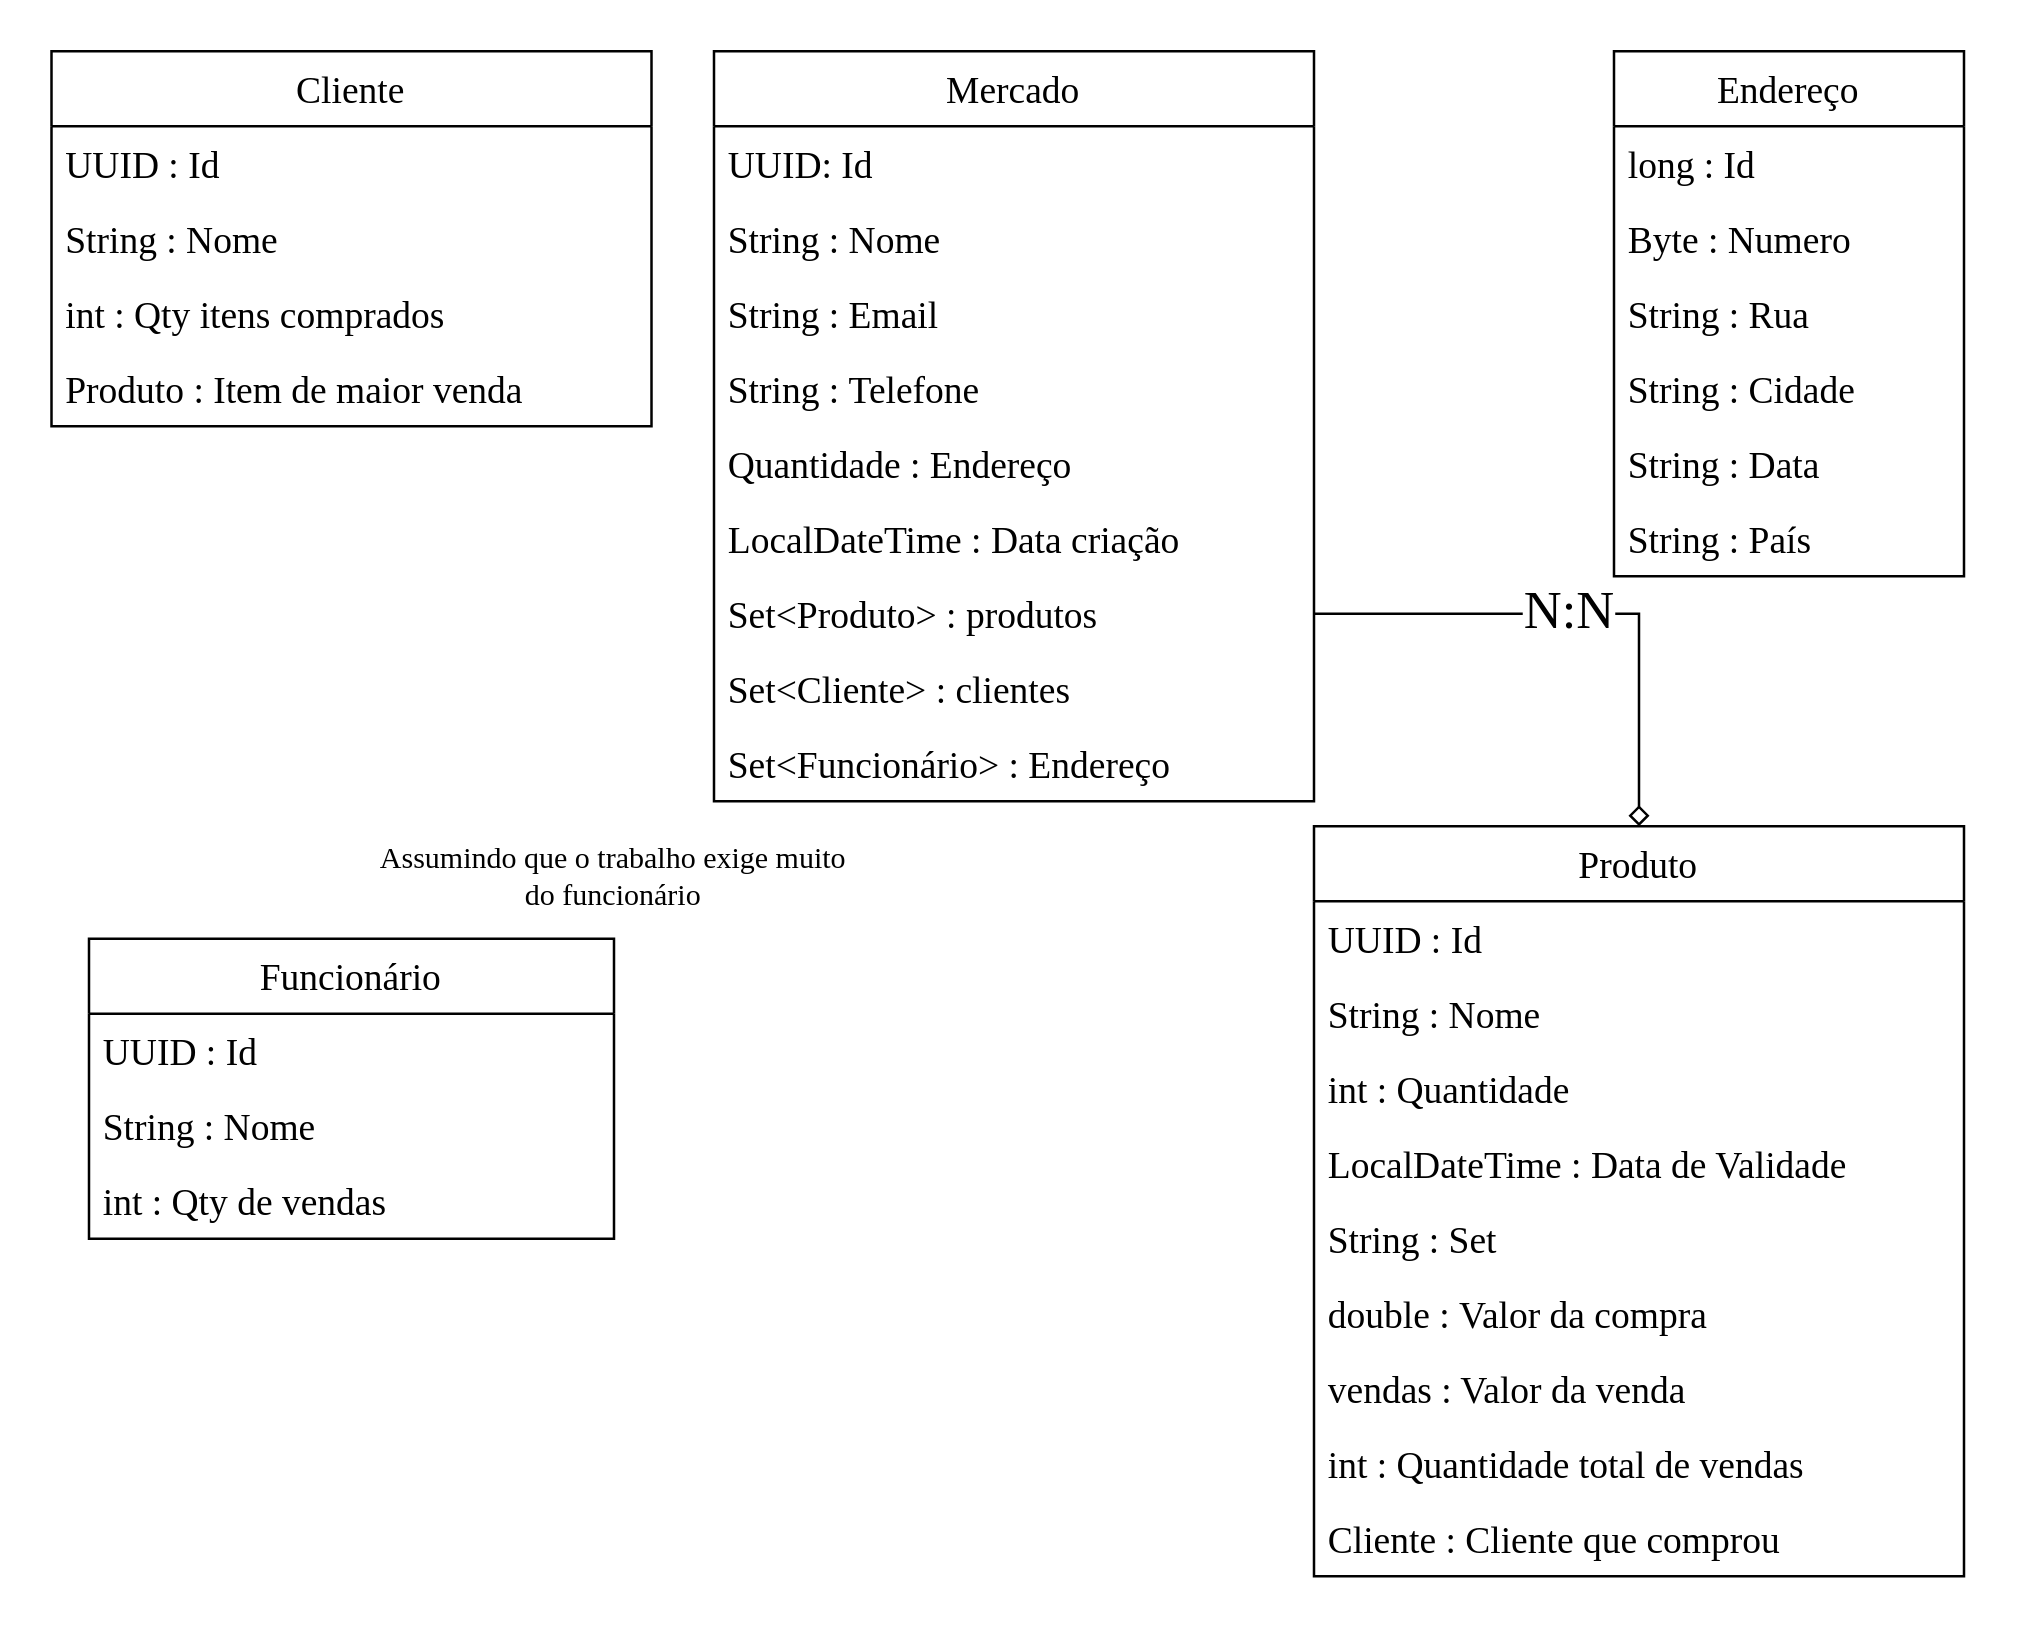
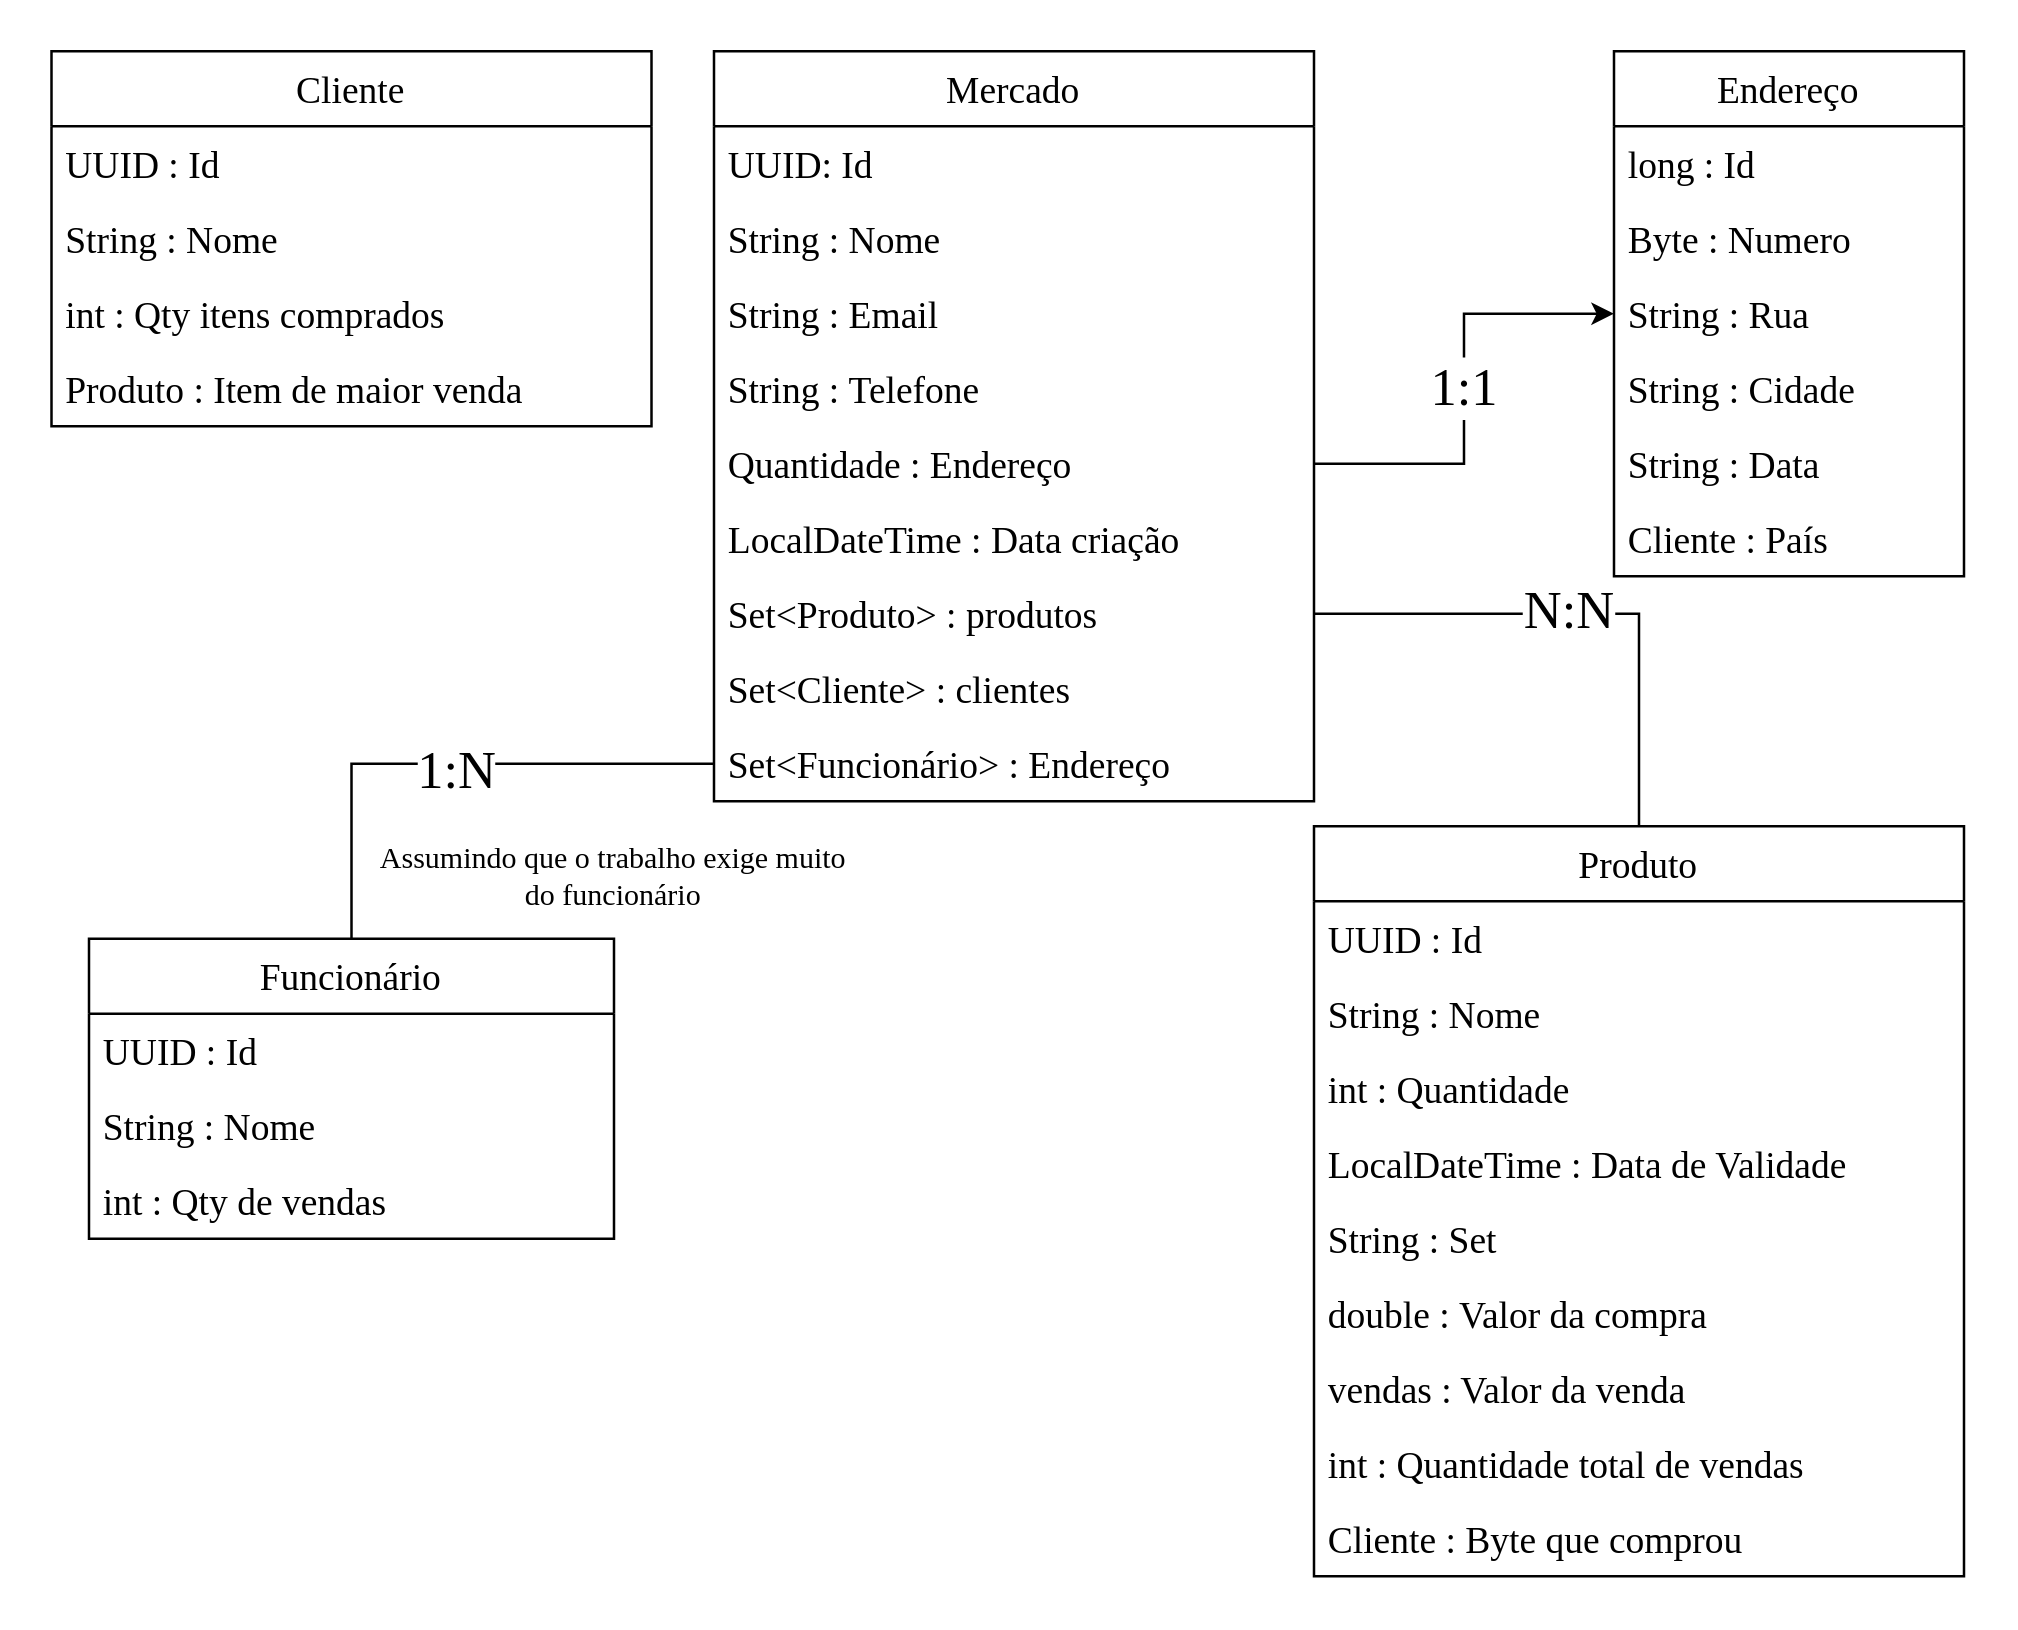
none -> (1413, 464)
(1746, 539) -> (1751, 539)
none -> (578, 764)
(1639, 806) -> (1639, 815)
(1589, 1539) -> (1568, 1539)
